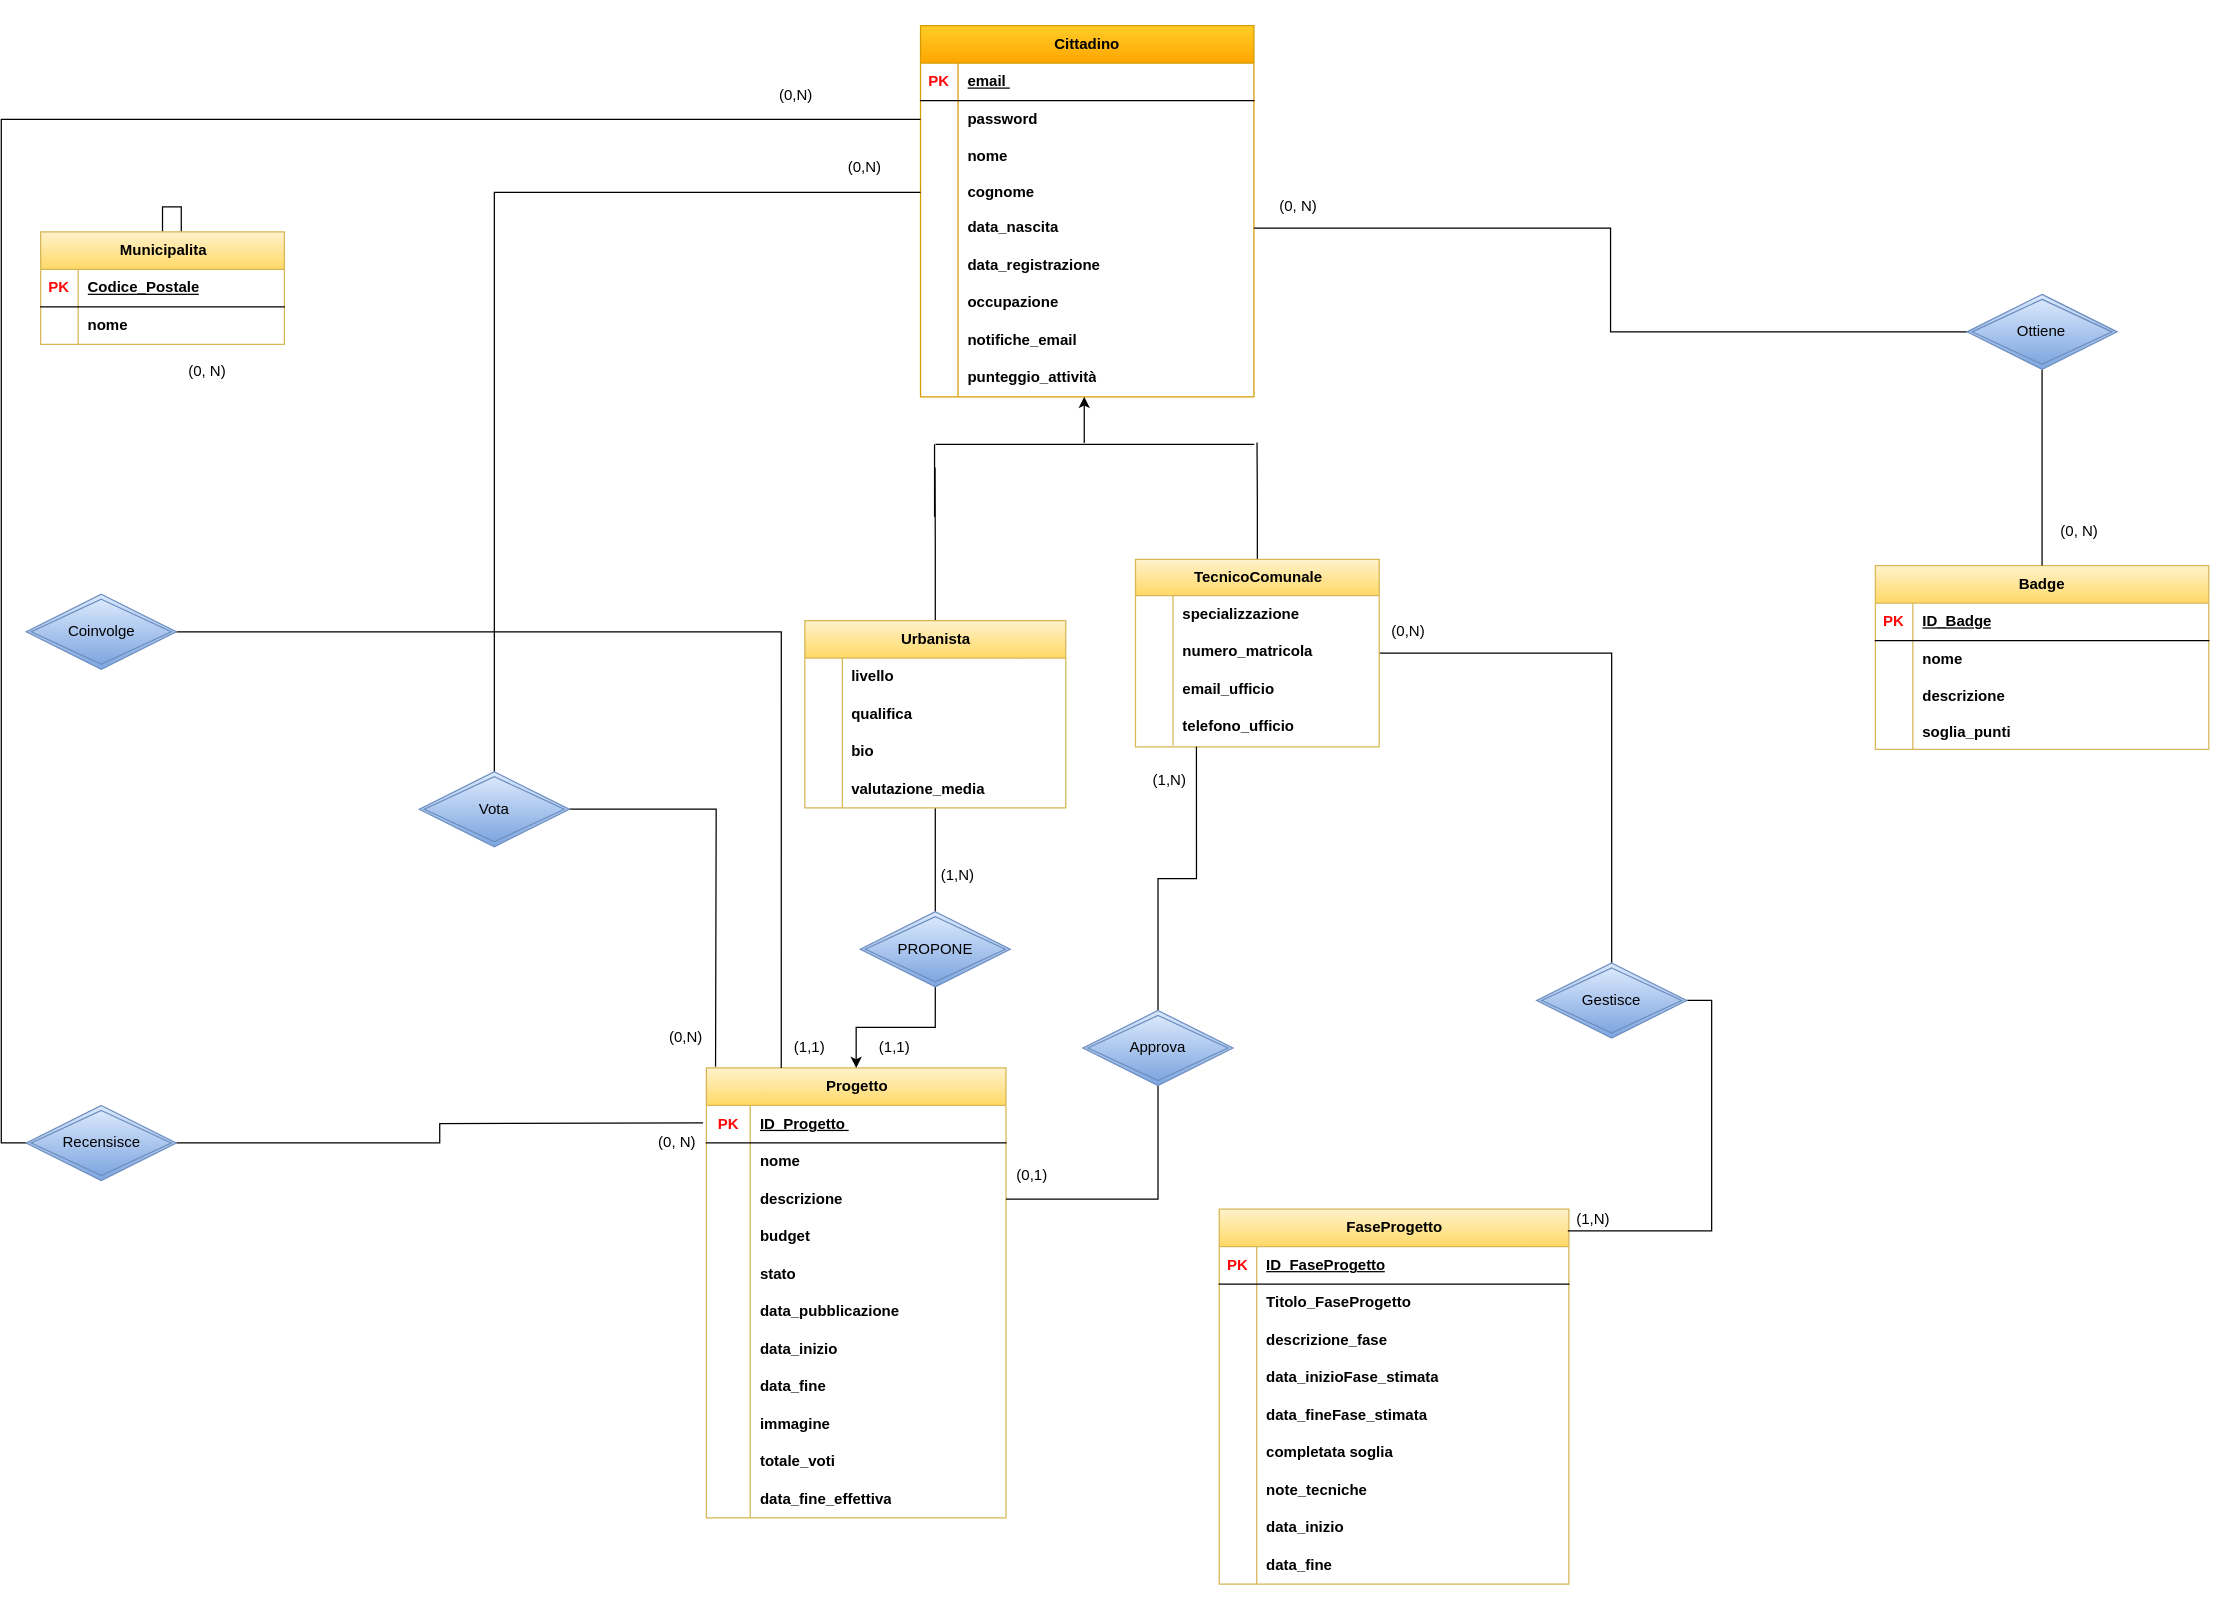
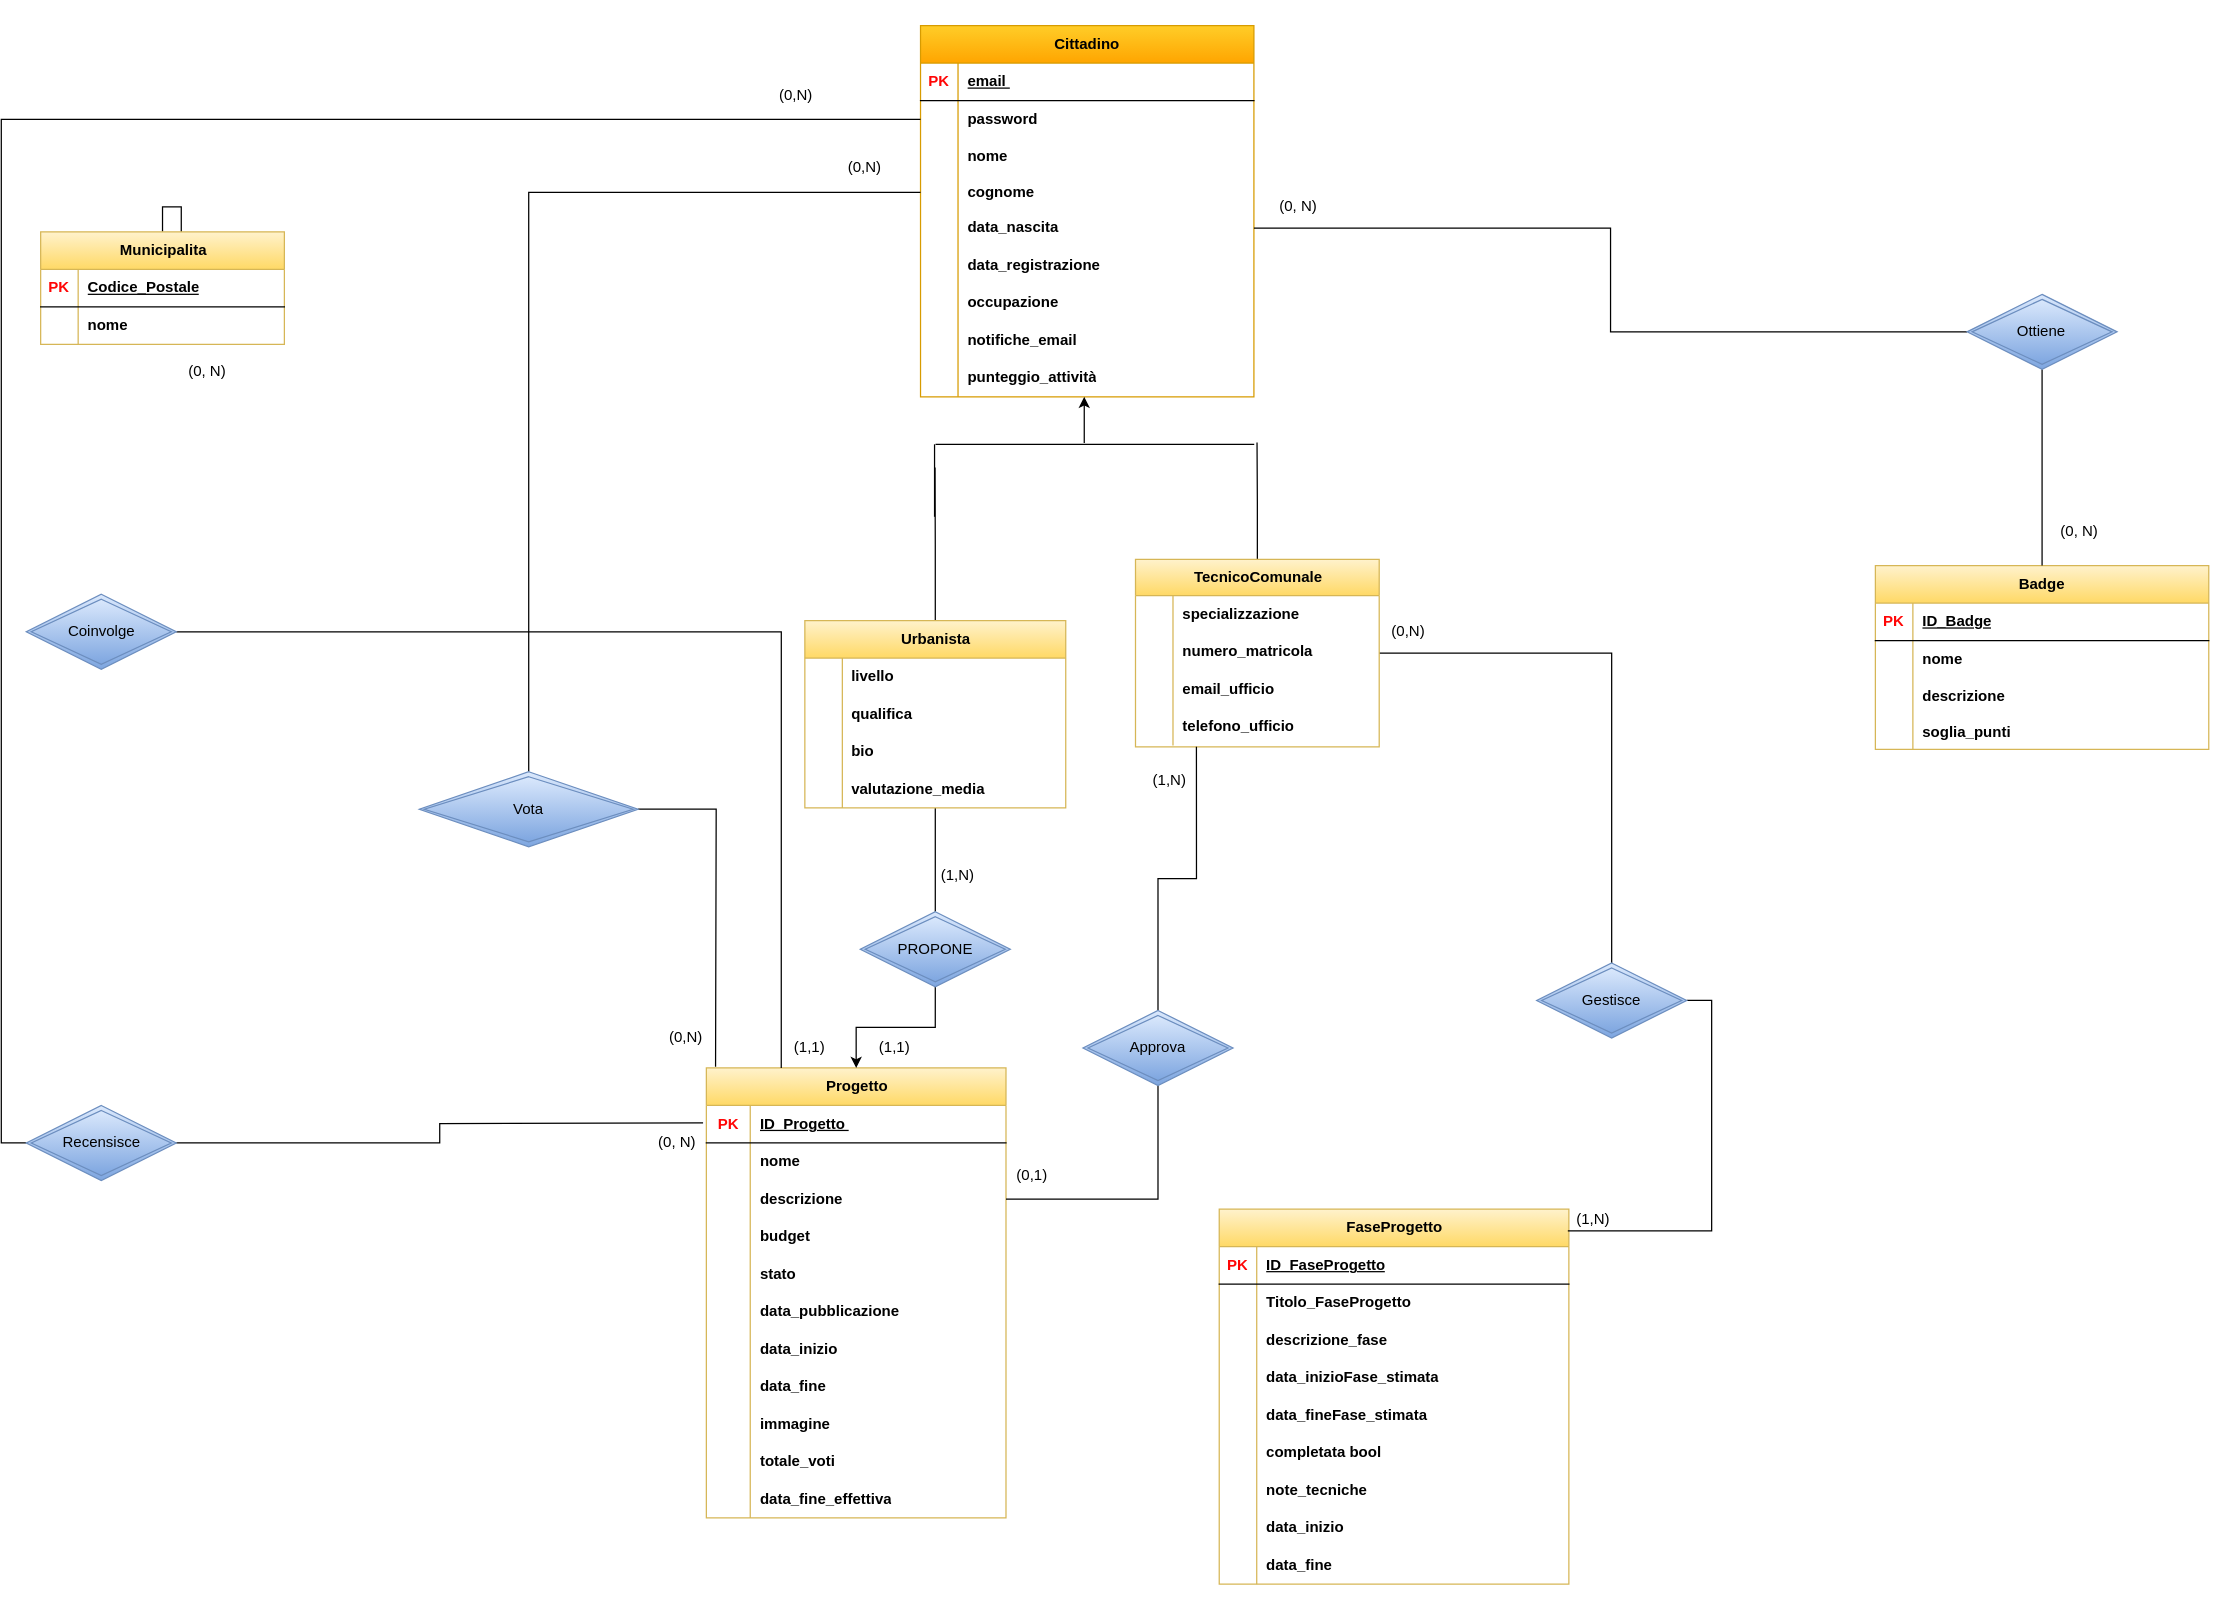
(494, 809) -> (529, 809)
(1330, 1453) -> (1324, 1453)
